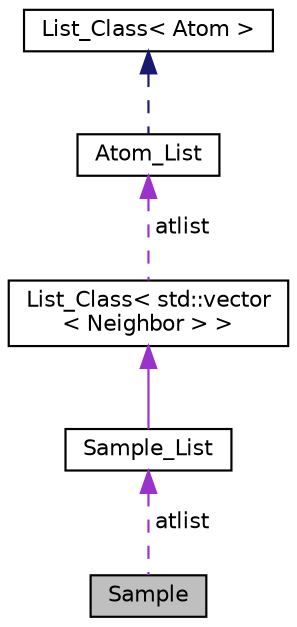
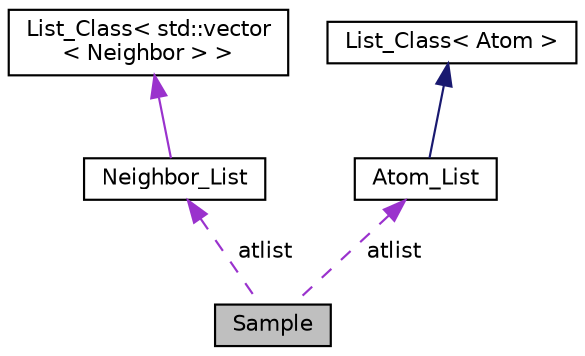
(148, 104) -> (437, 122)
(148, 239) -> (341, 260)
(148, 450) -> (175, 179)
